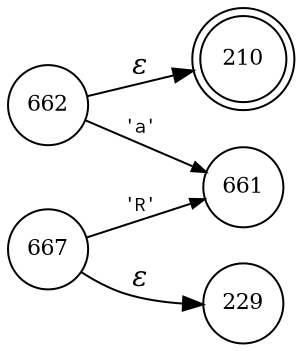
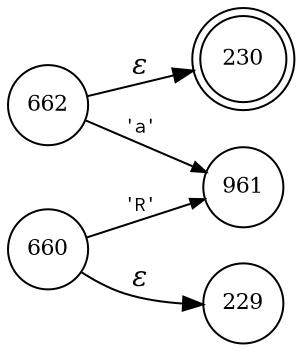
(243, 59) -> (243, 59)
(243, 187) -> (243, 187)
(48, 249) -> (48, 249)
